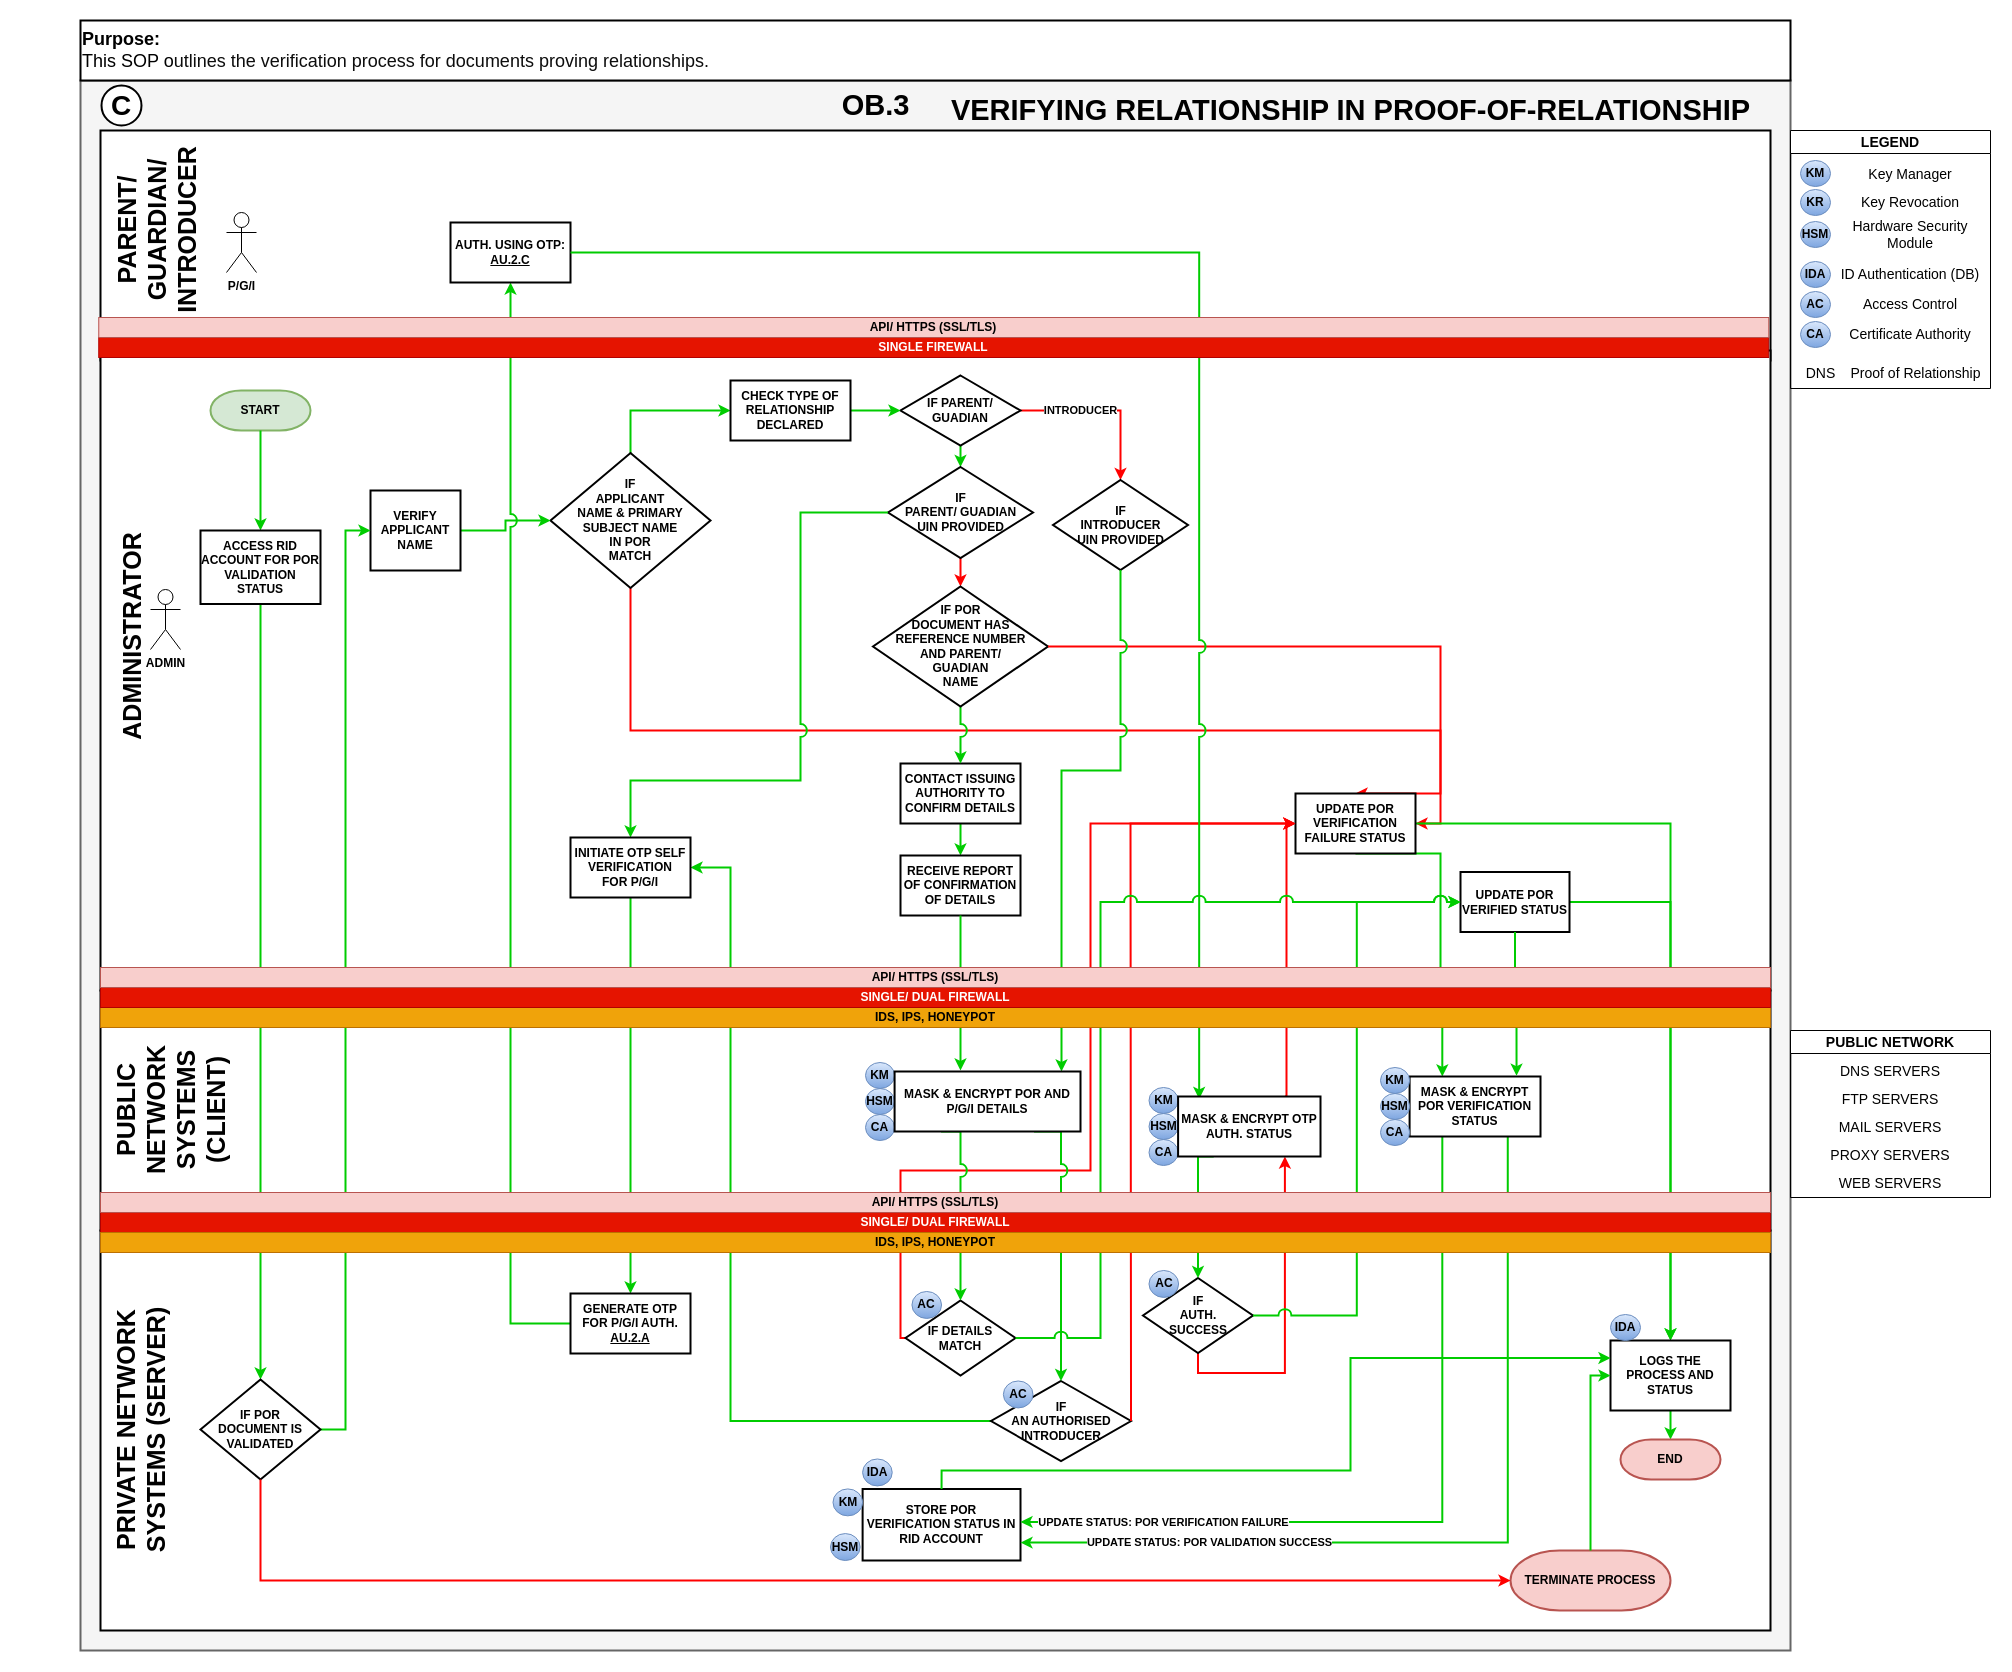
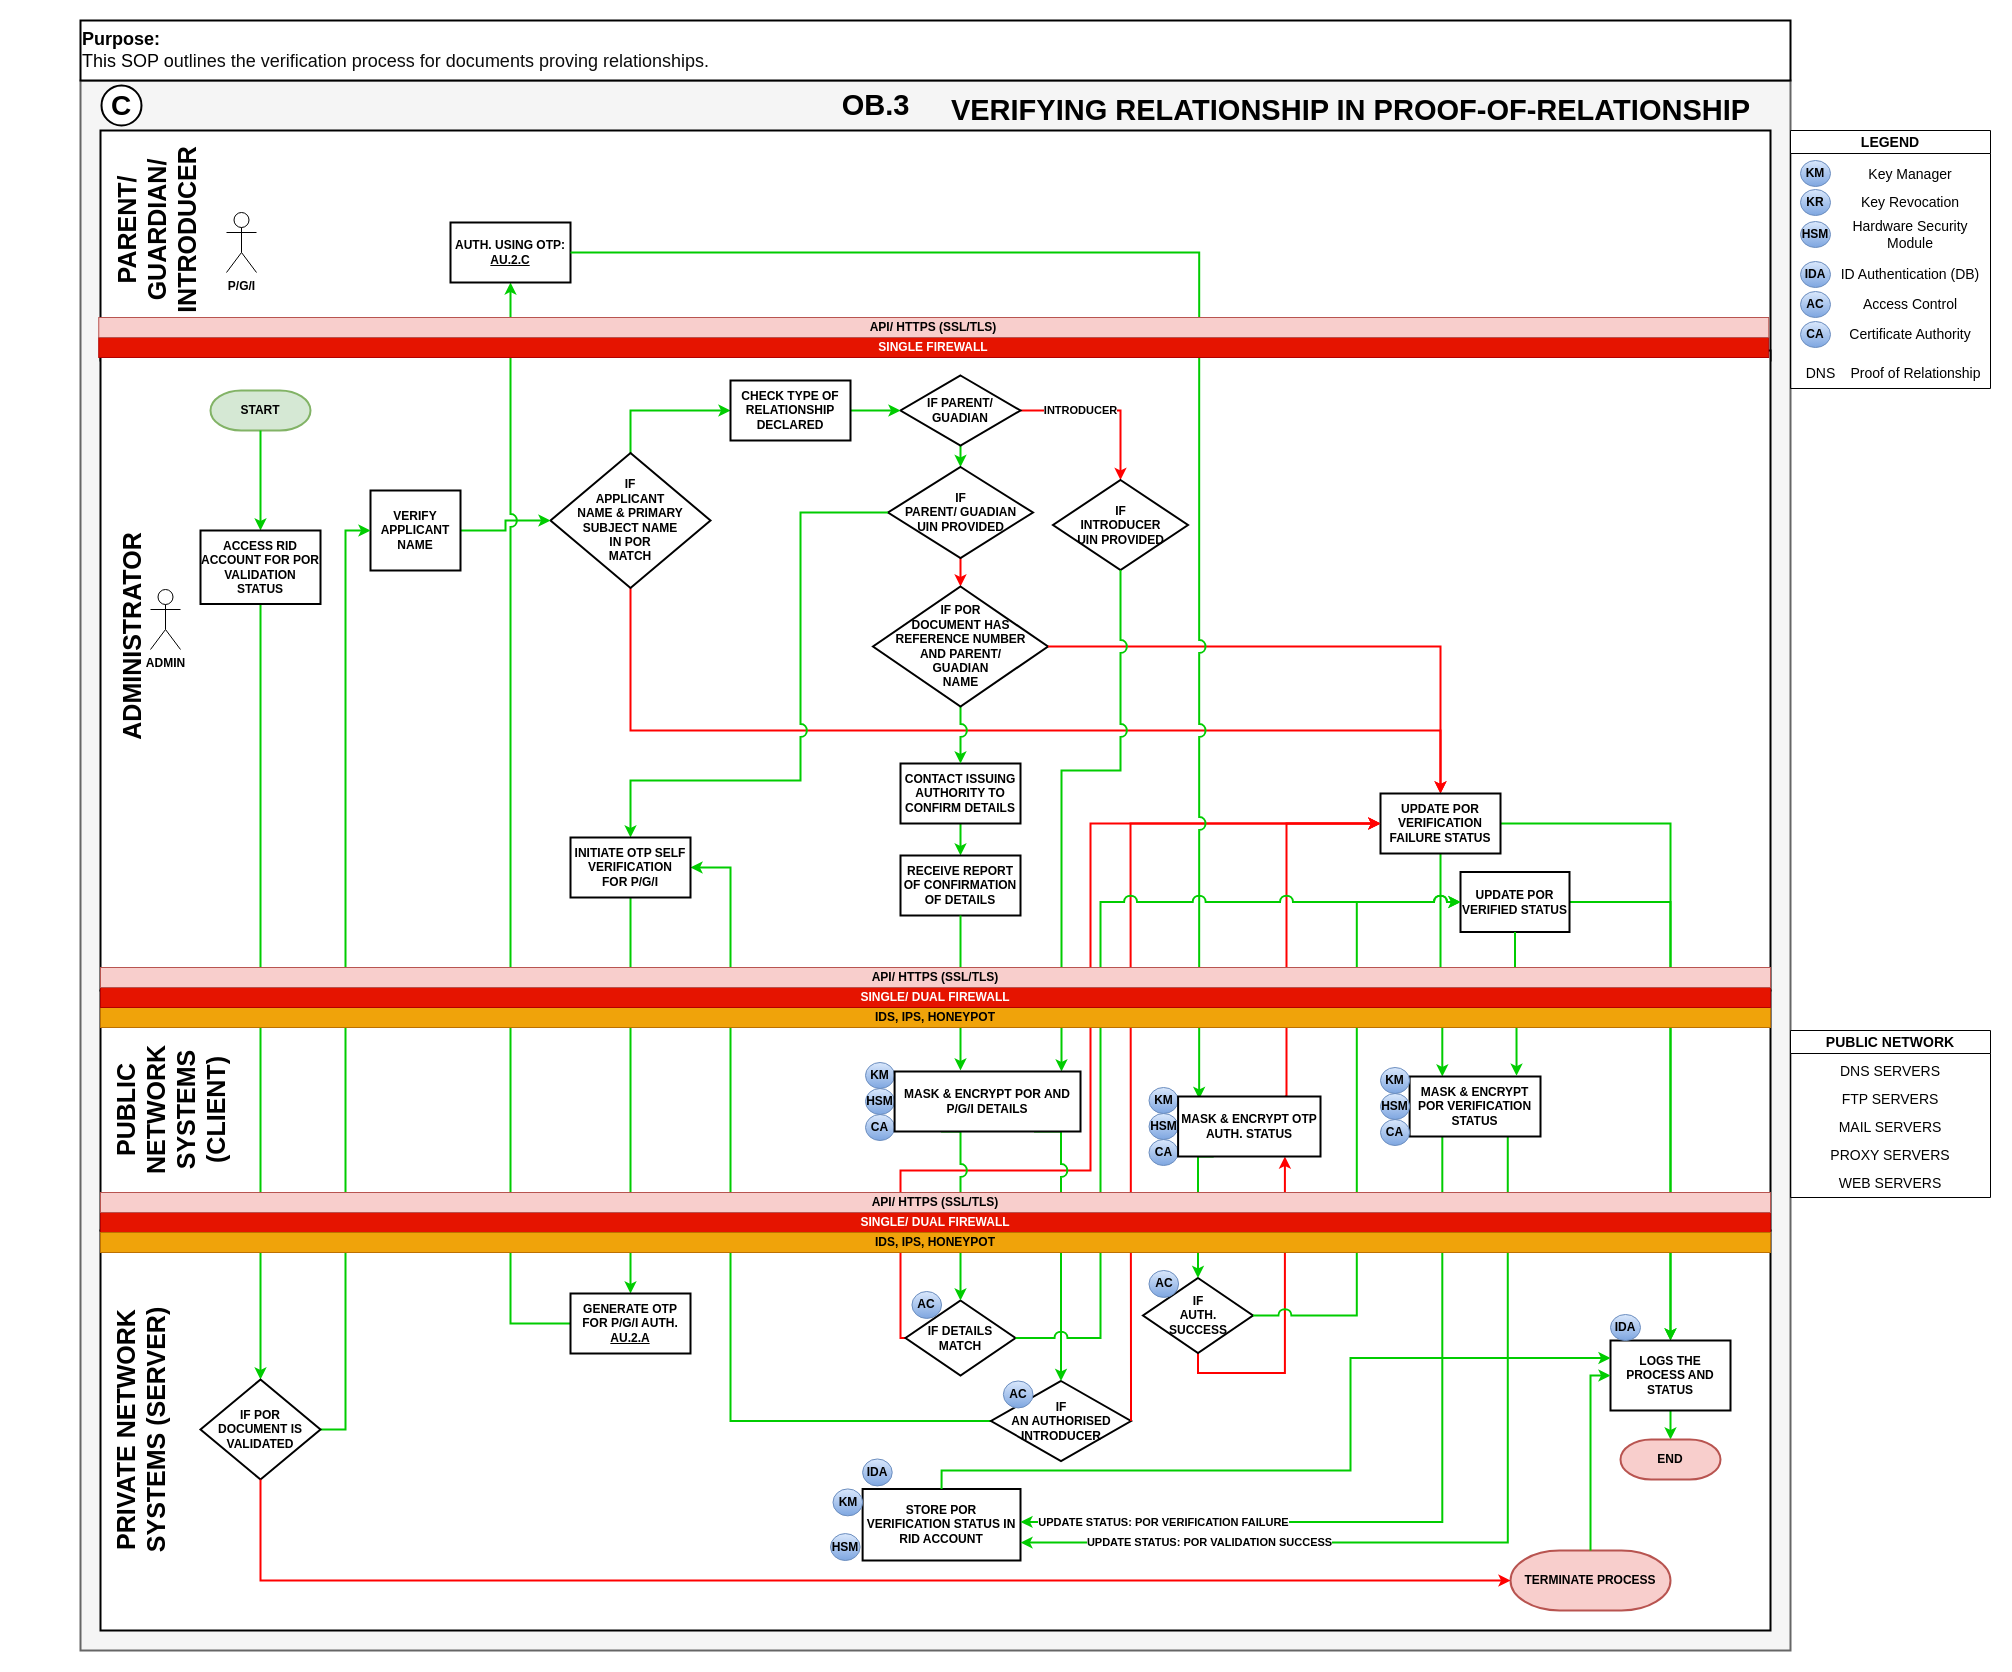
(1356, 824) -> (1441, 824)
